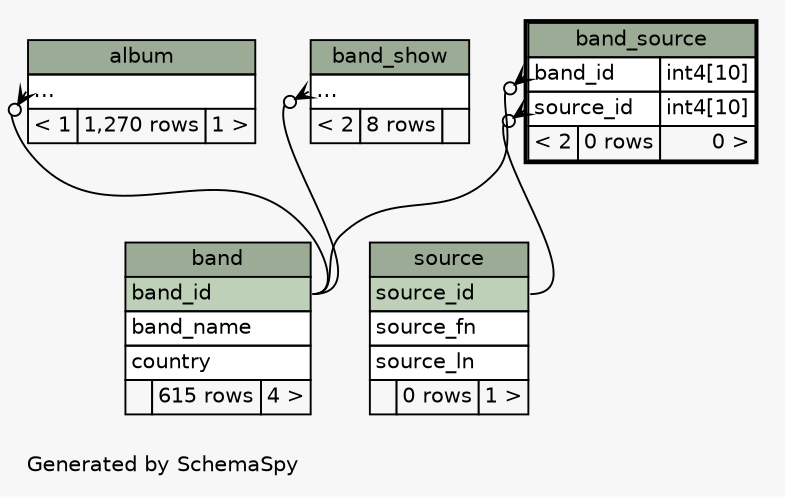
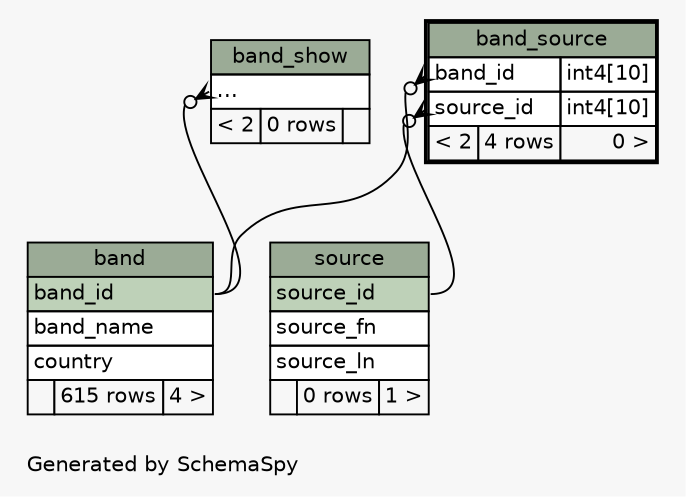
(141, 92) -> none
(401, 125) -> (302, 125)
(619, 142) -> (519, 142)
